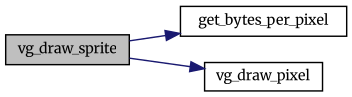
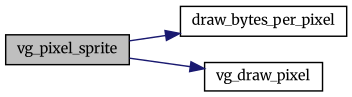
(264, 21) -> (264, 21)
(67, 50) -> (67, 50)
